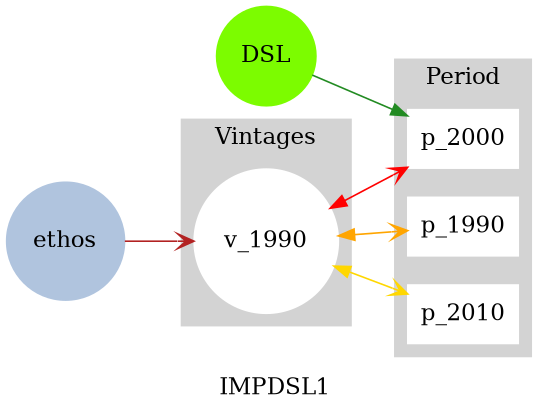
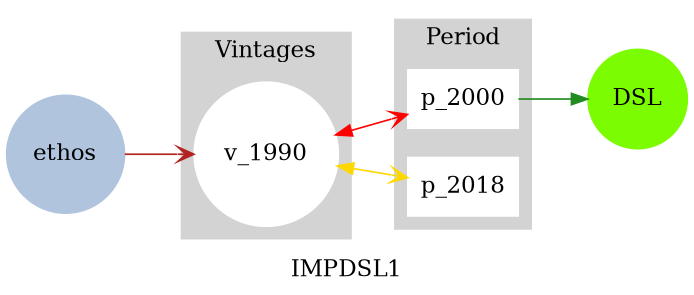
(352, 92) -> (545, 99)
(463, 227) -> none
(463, 314) -> (463, 187)
